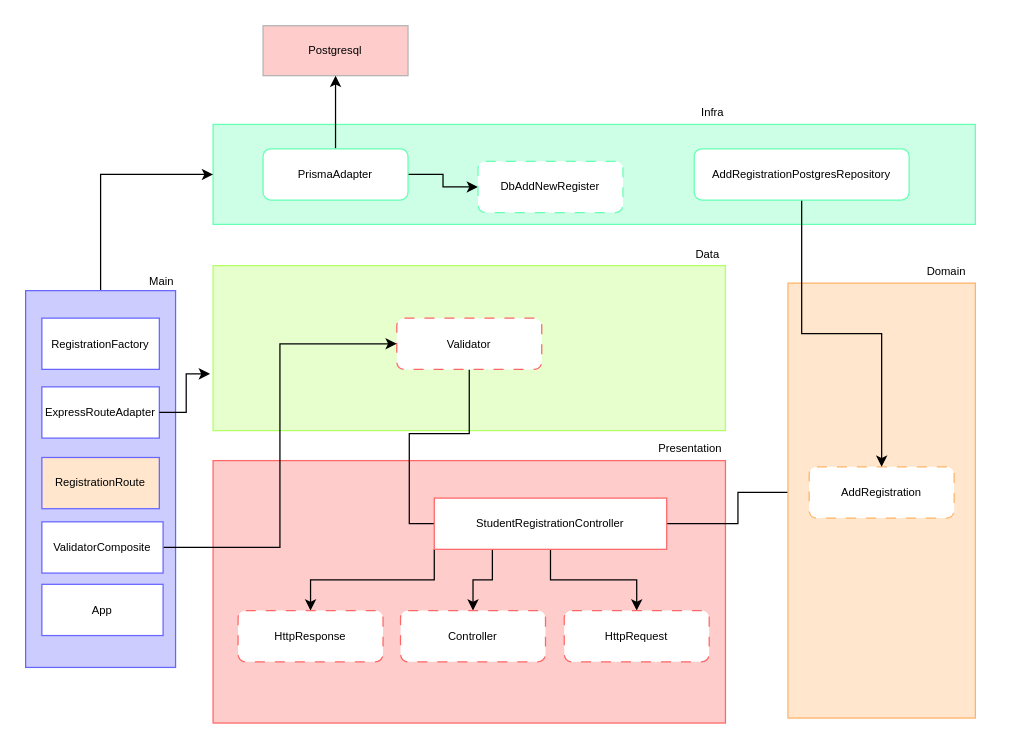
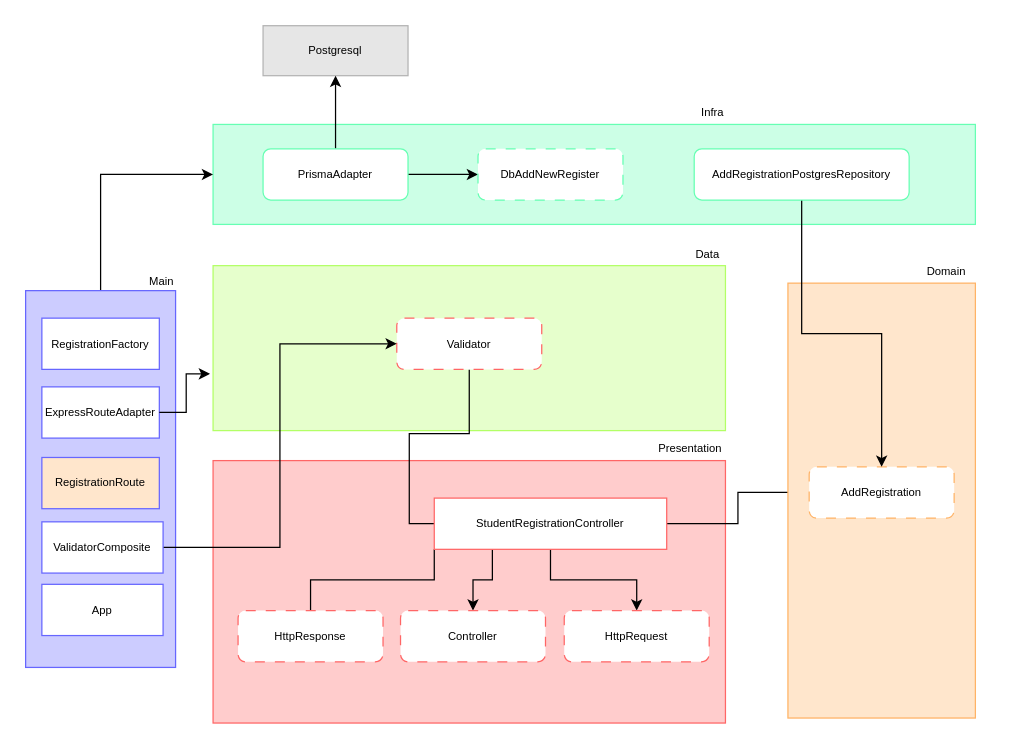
(336, 51) -> (336, 51)
(551, 187) -> (551, 174)
(311, 600) -> (311, 603)
